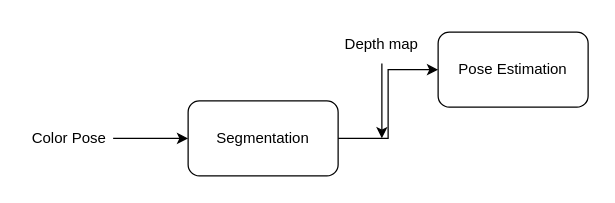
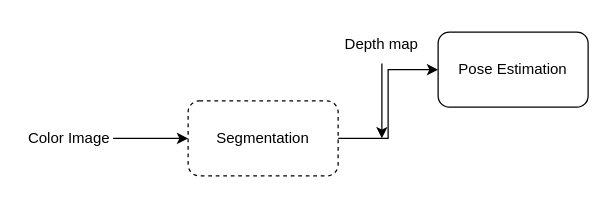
(69, 138) -> (69, 138)
(263, 138) -> (263, 138)
